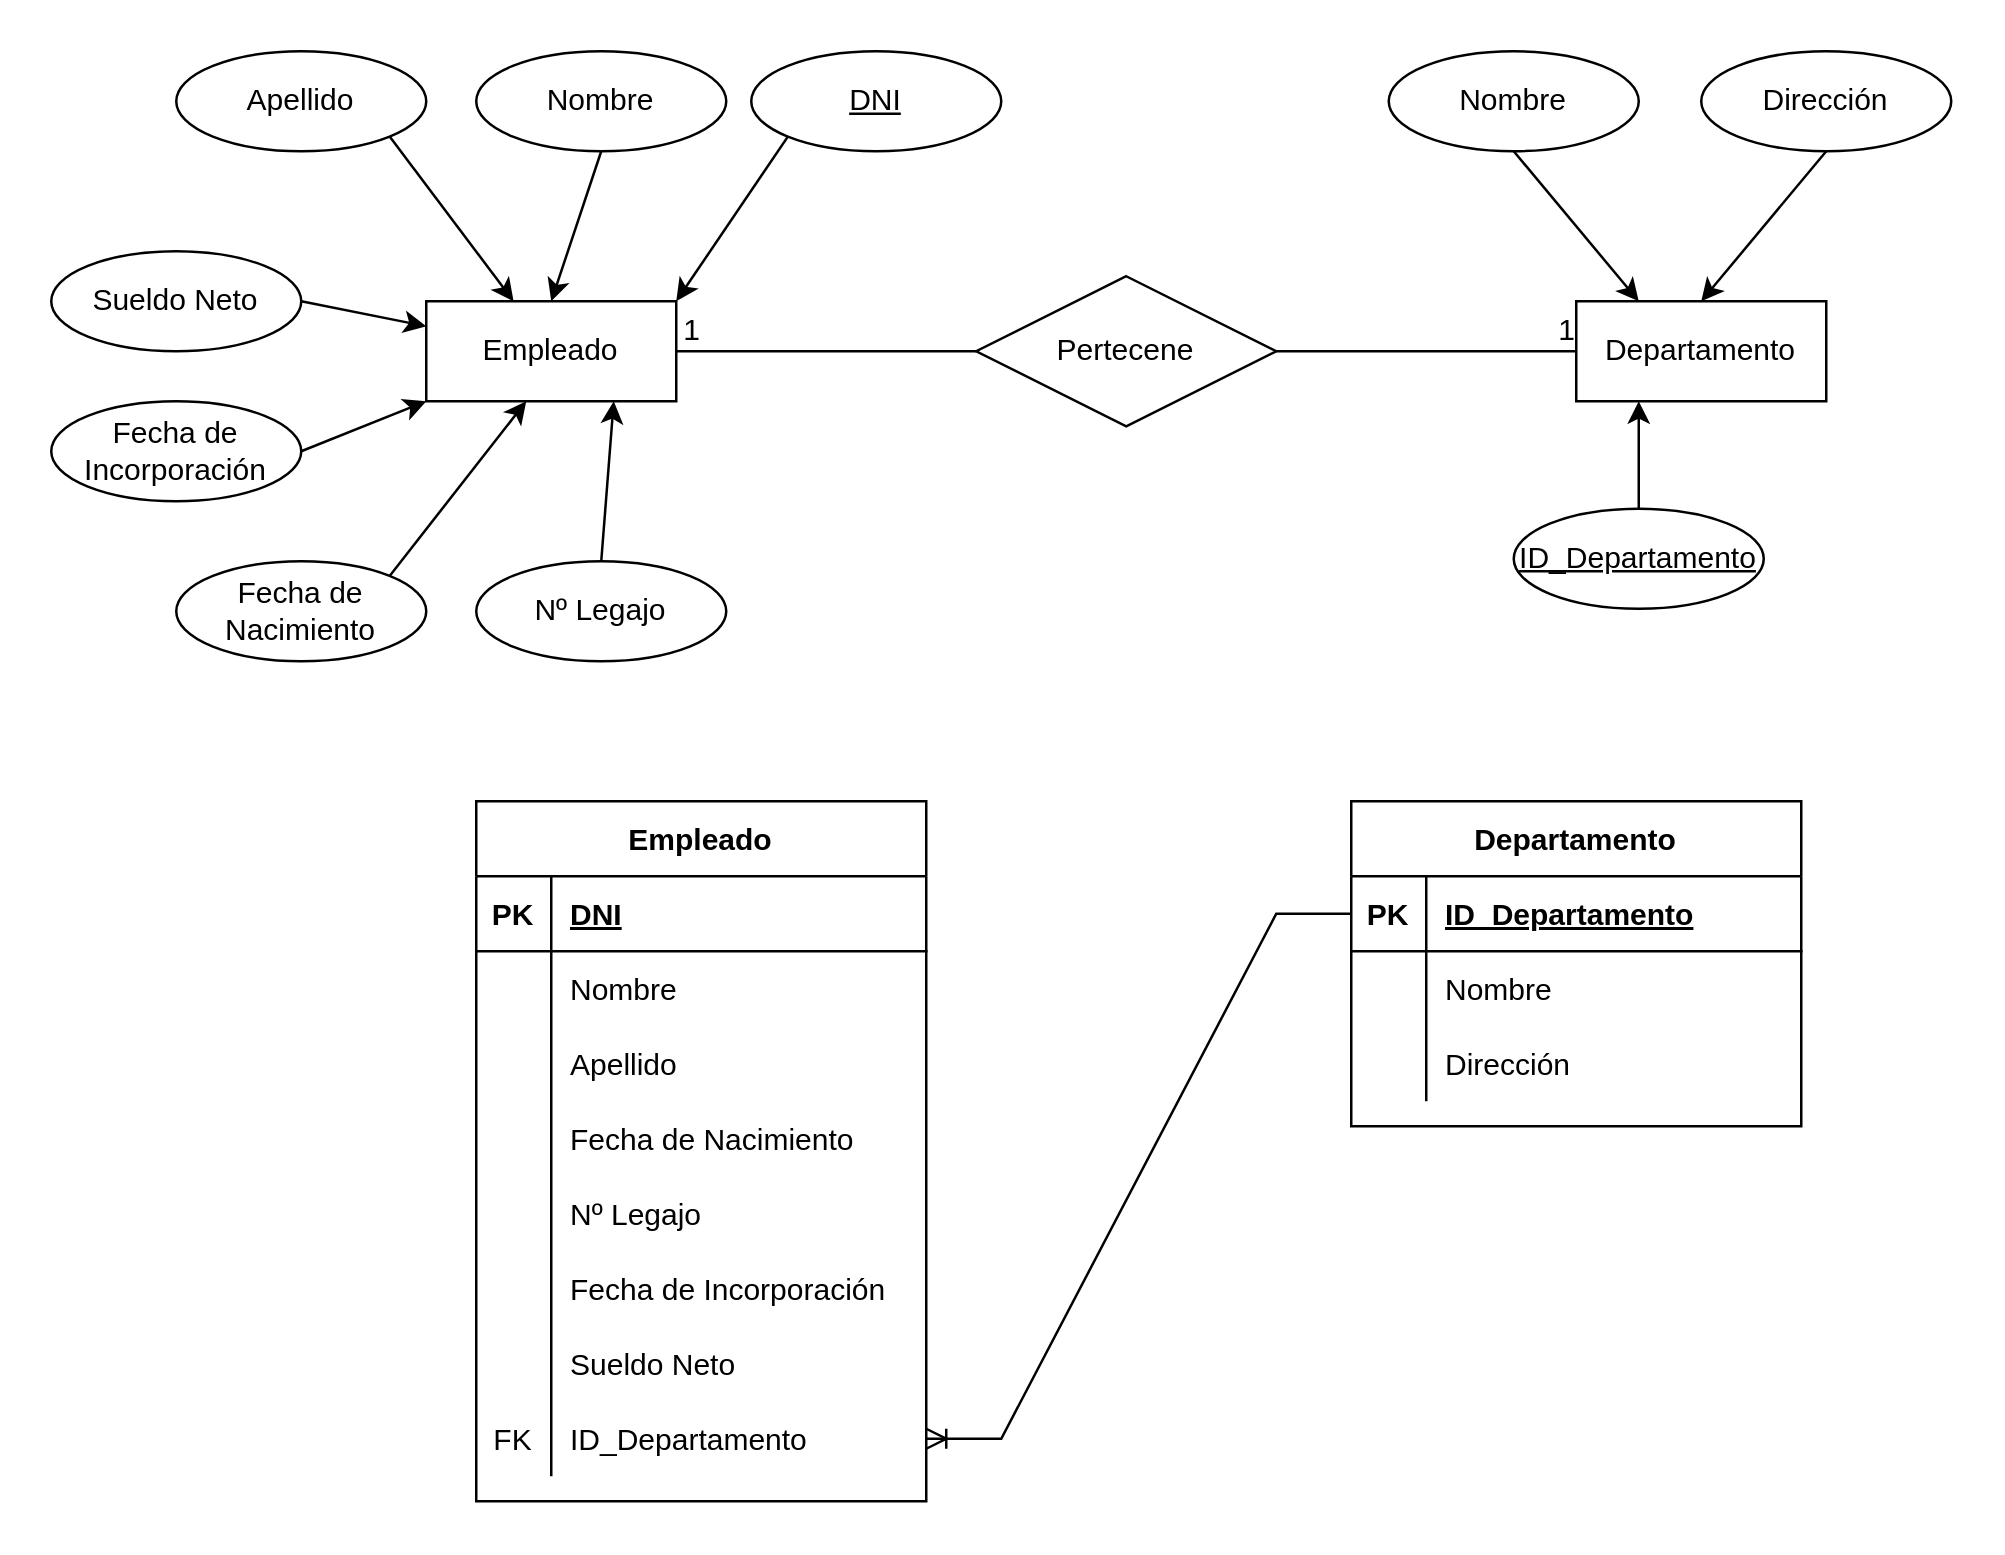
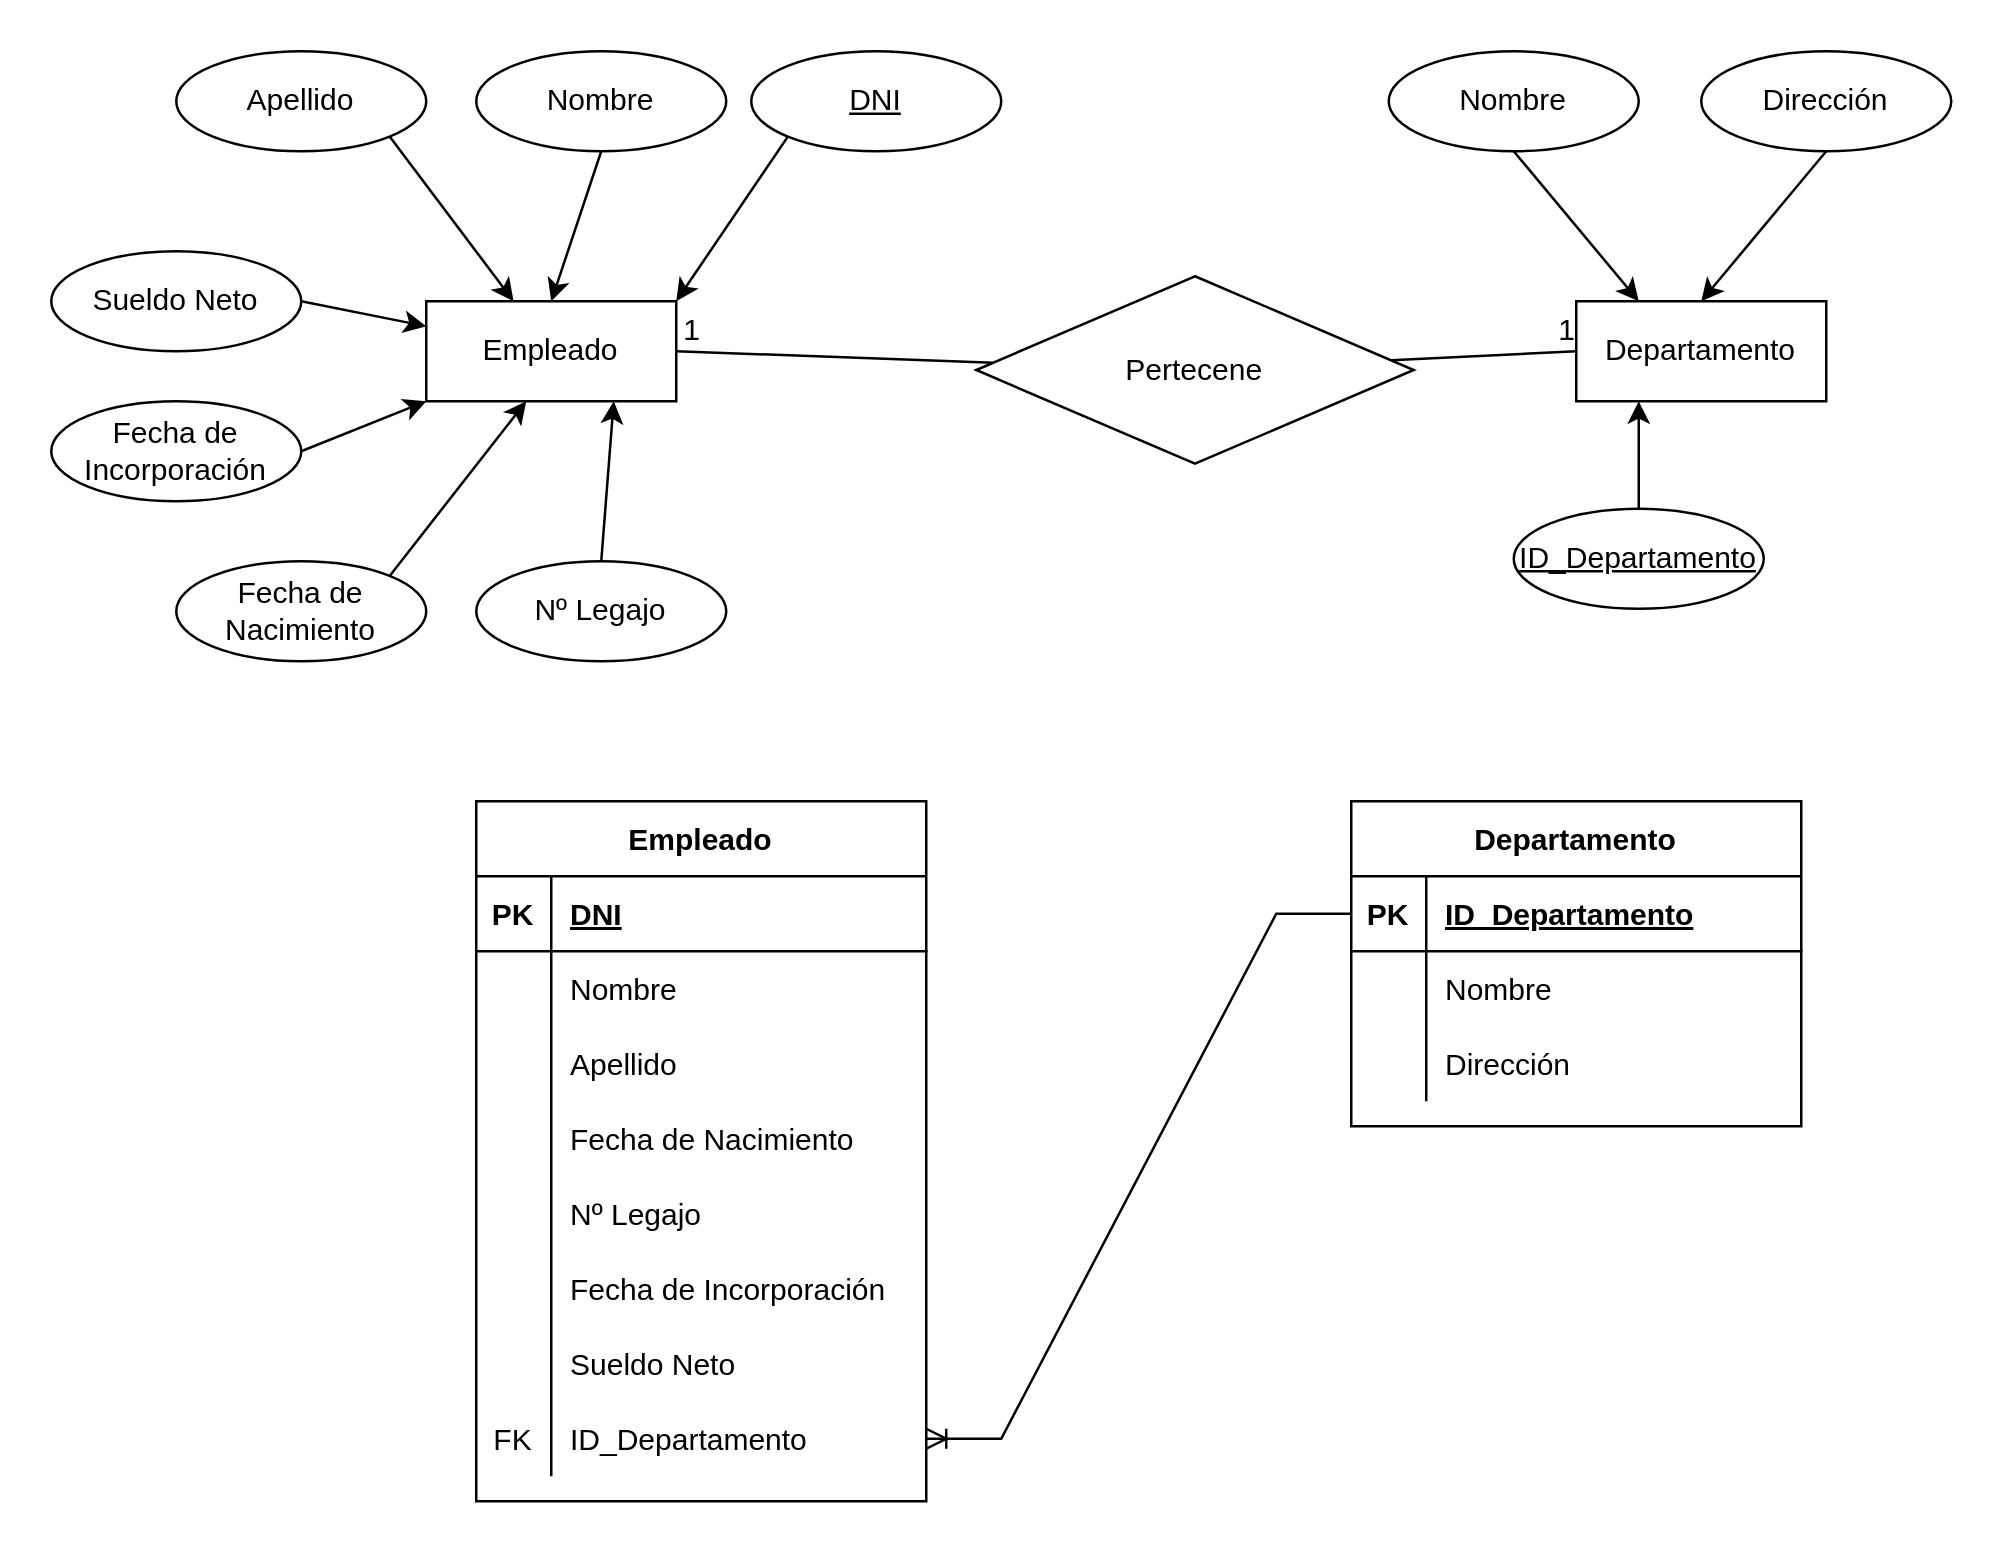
(1126, 351) -> (1195, 370)
